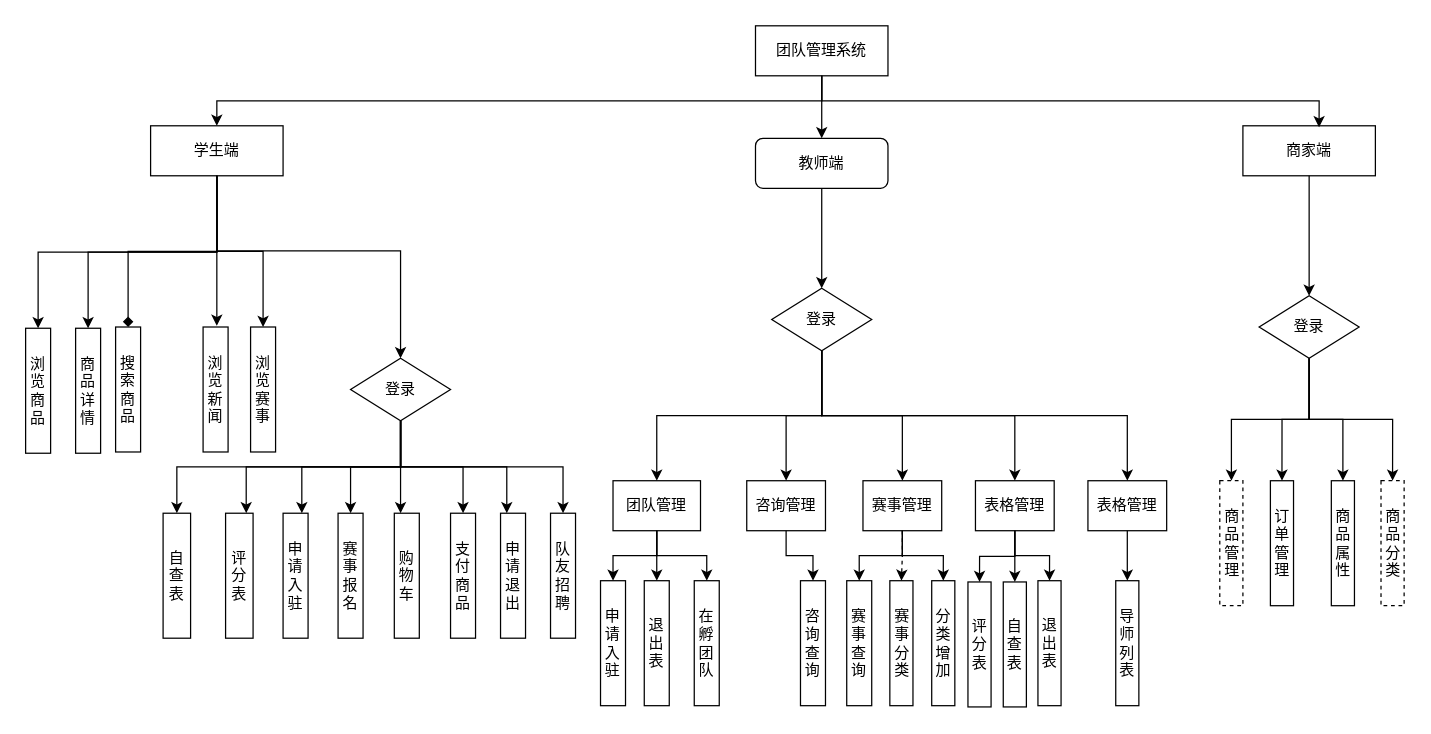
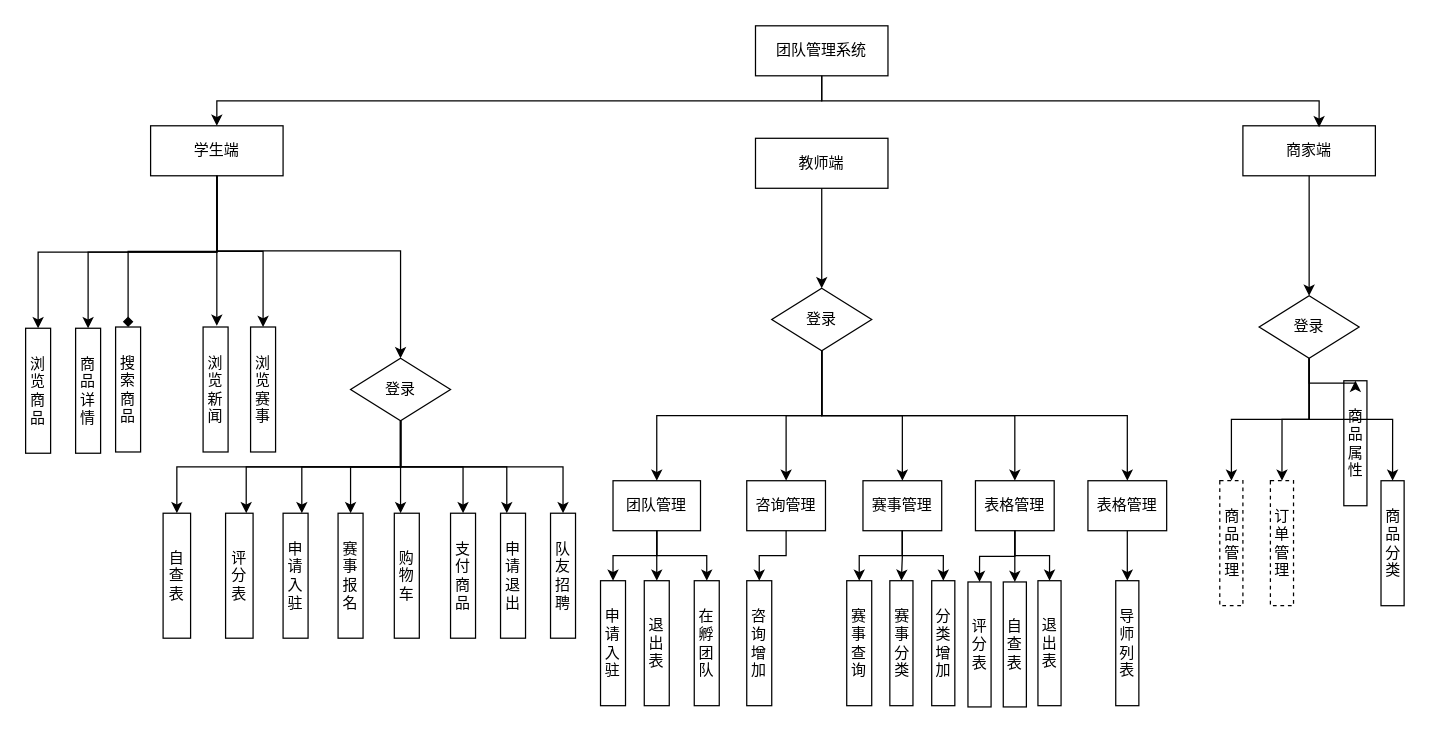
(822, 116) -> none
(822, 163) -> (822, 163)
(1282, 543) -> (1282, 543)
(1343, 543) -> (1356, 443)
(1393, 543) -> (1393, 543)
none -> (764, 556)
(809, 556) -> none
(902, 563) -> (902, 563)
none -> (759, 643)
(813, 643) -> none
